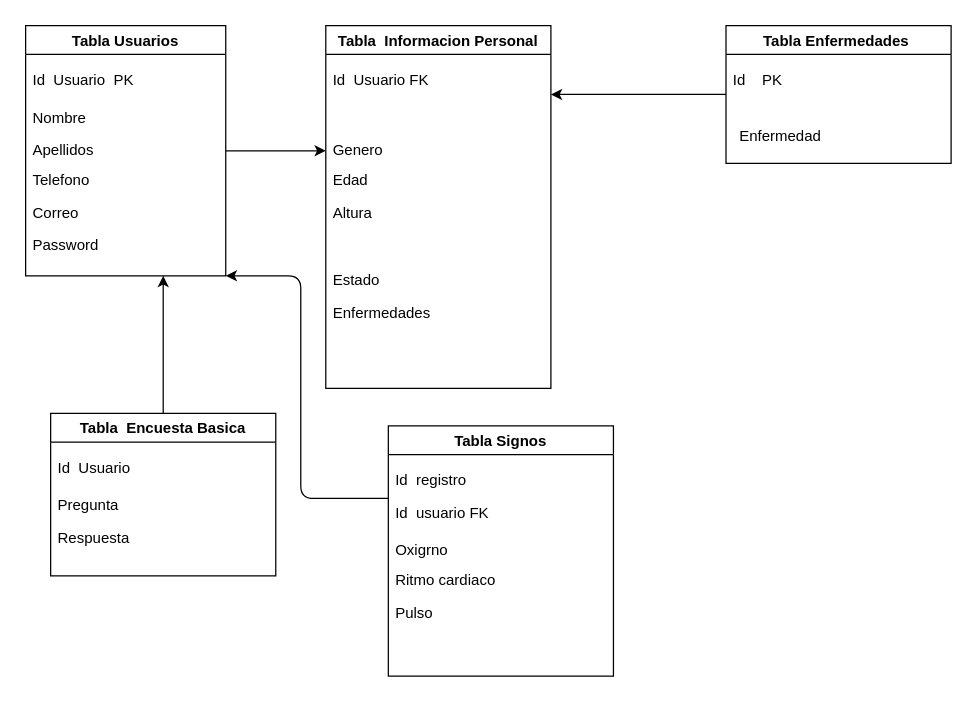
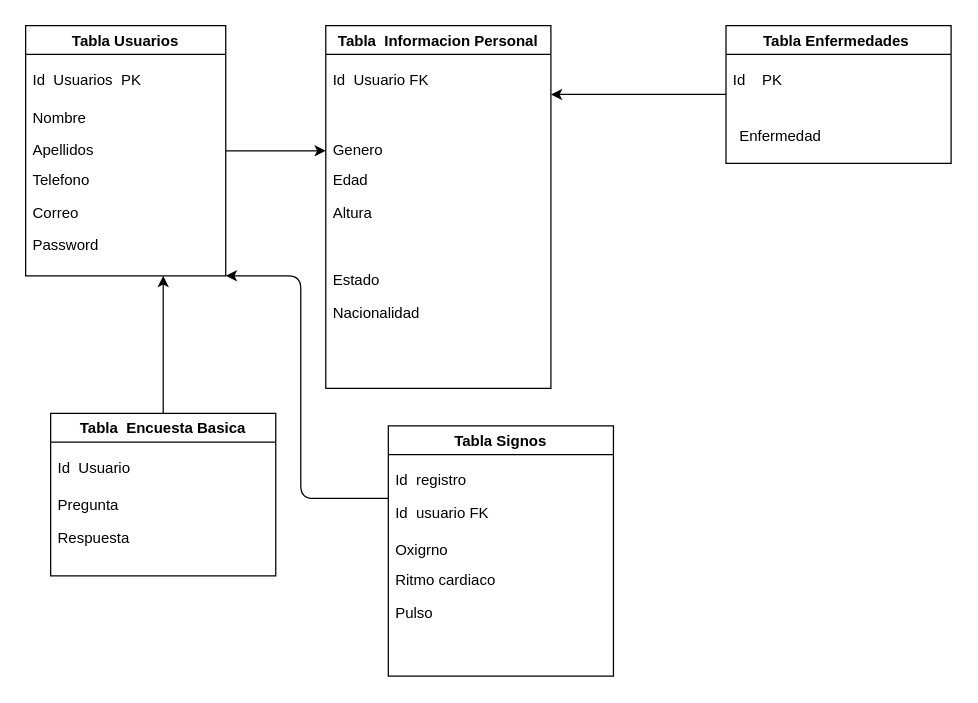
(90, 80) -> (94, 80)
(383, 313) -> (377, 313)
